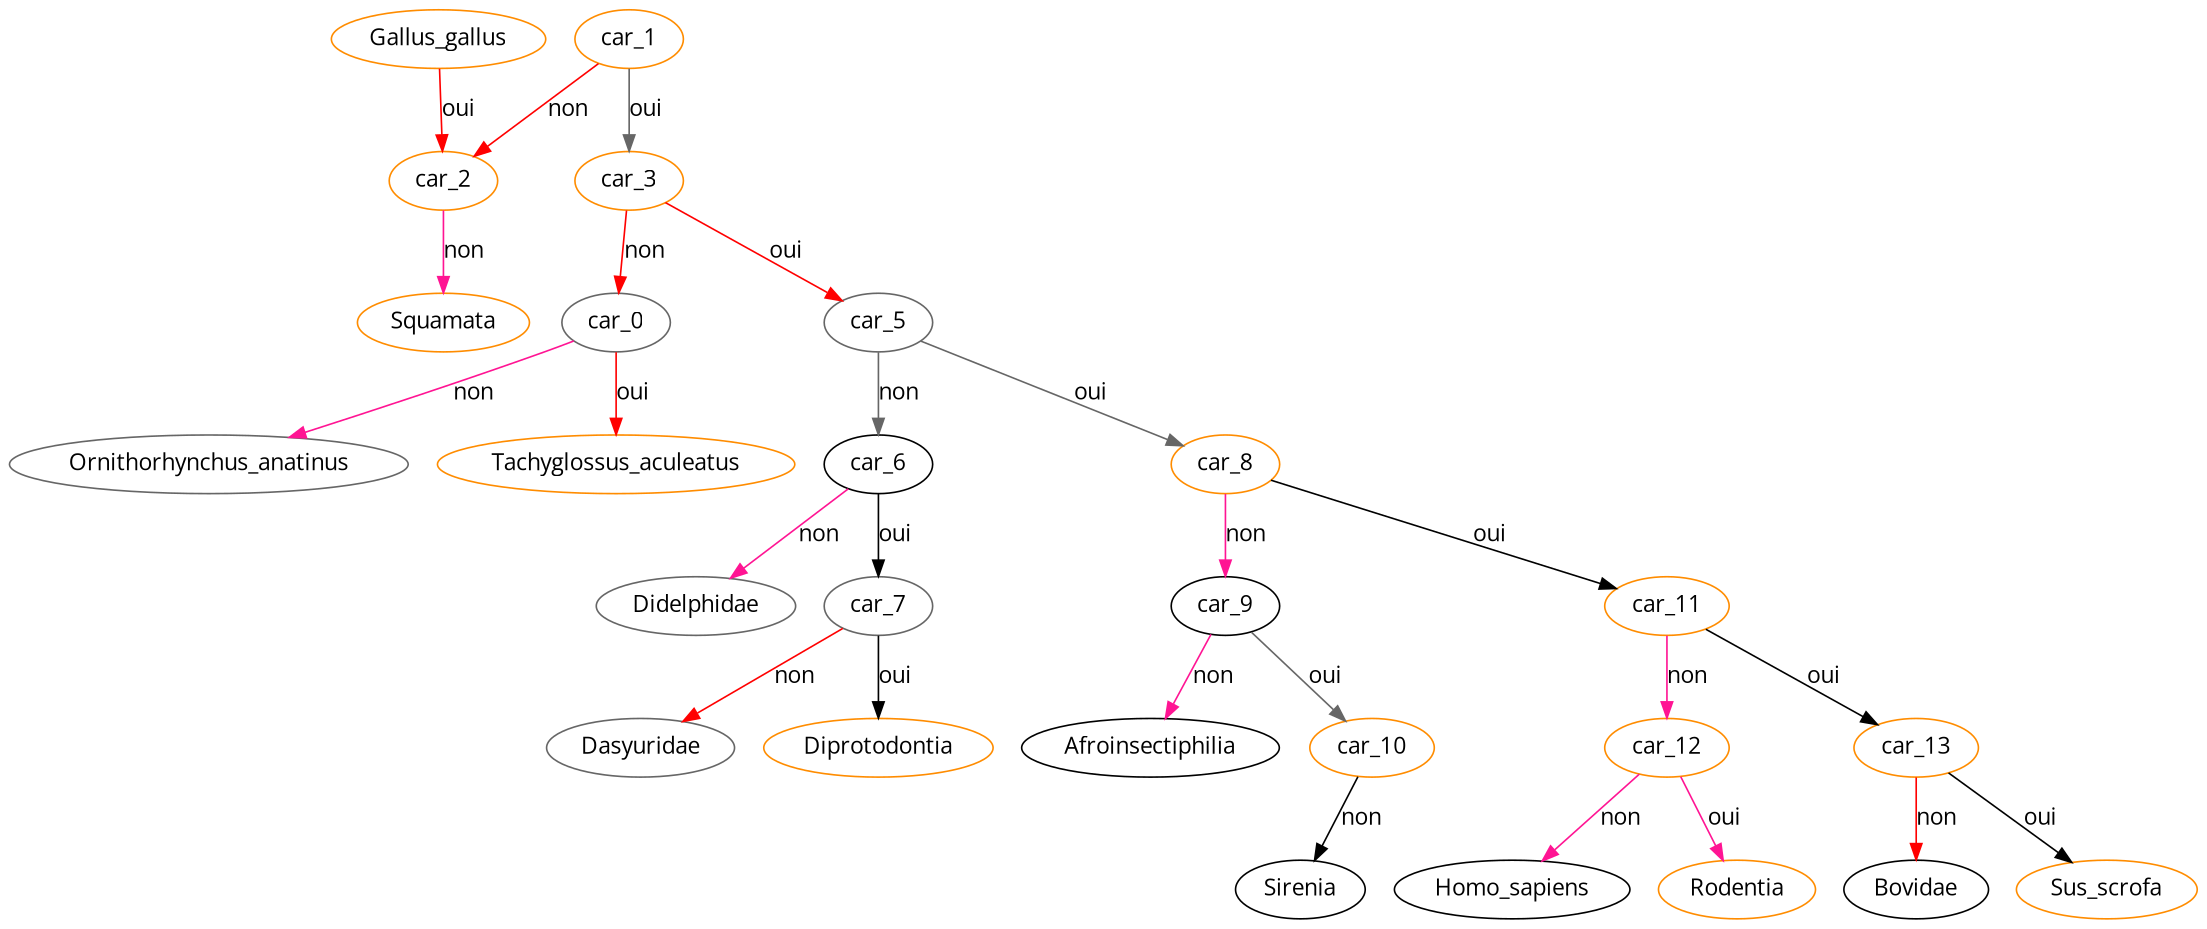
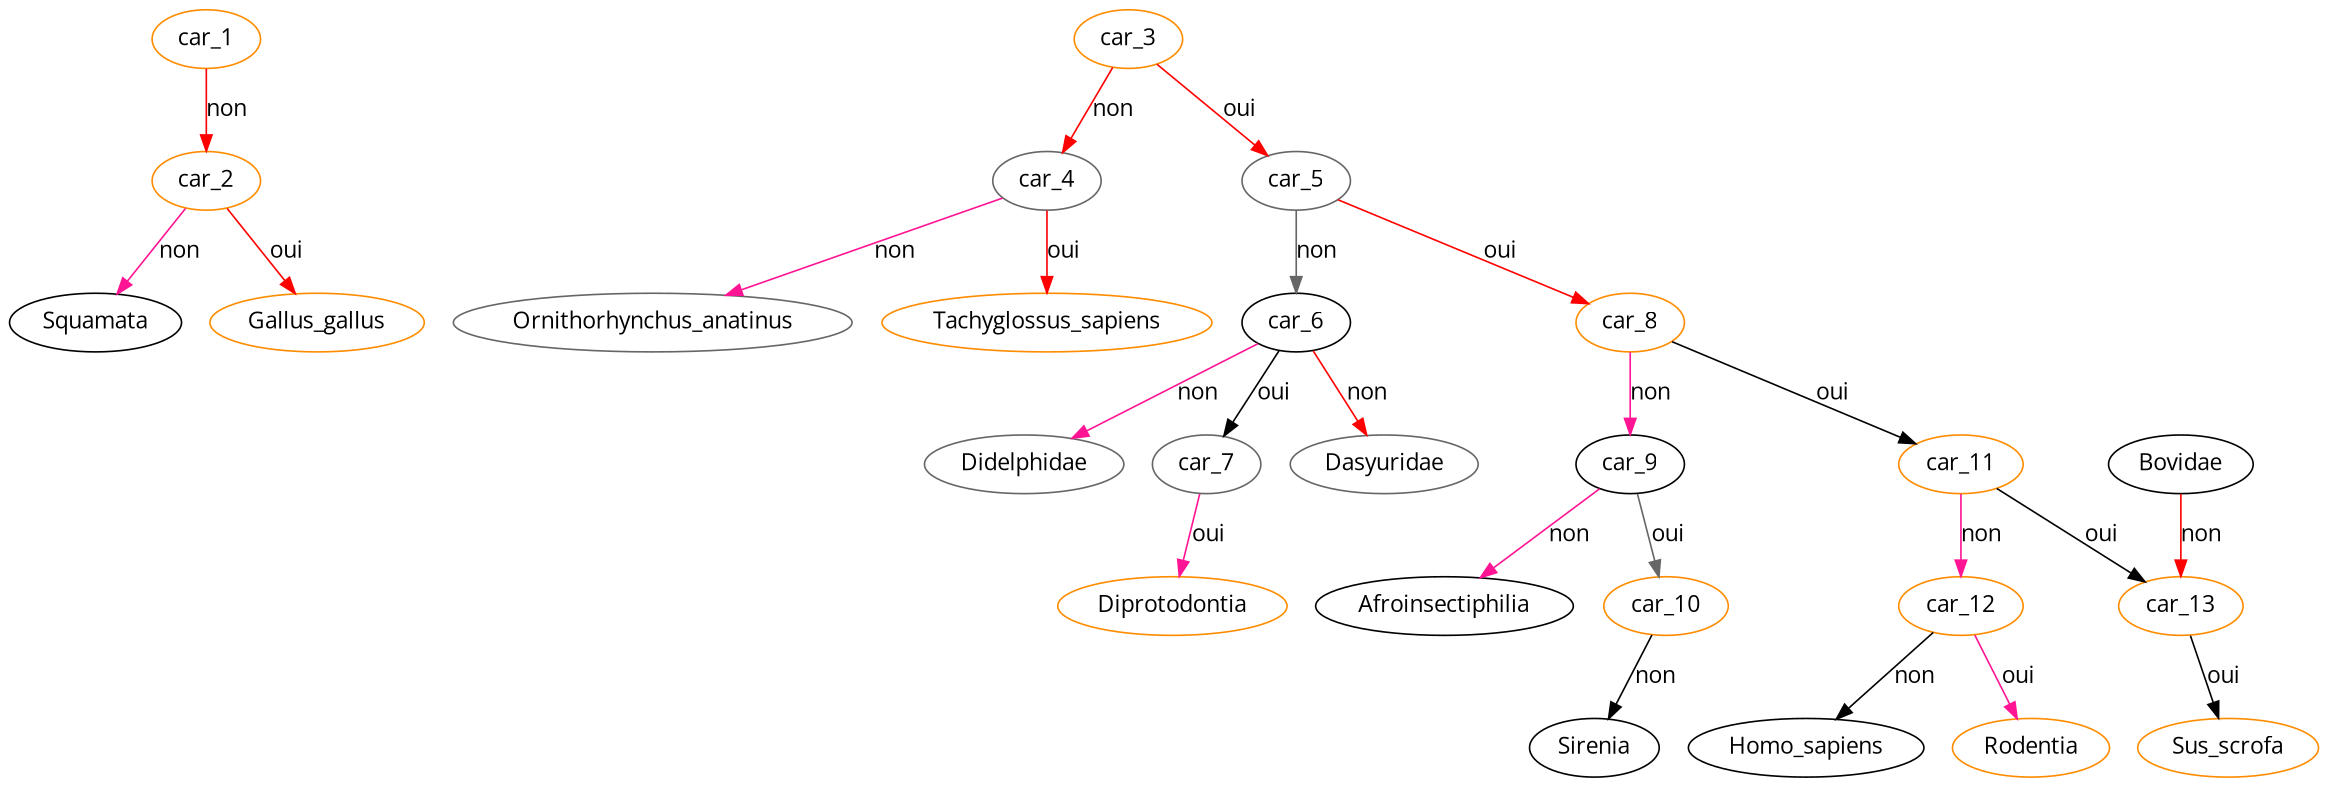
(441, 102) -> (256, 245)
(629, 102) -> none
(443, 323) -> (96, 323)
(616, 323) -> (1047, 181)
(1044, 390) -> (1456, 249)
(616, 464) -> (1047, 323)
(878, 669) -> (1192, 527)
(770, 671) -> (1335, 386)
(1916, 810) -> (2181, 527)
(1597, 812) -> (1891, 670)
